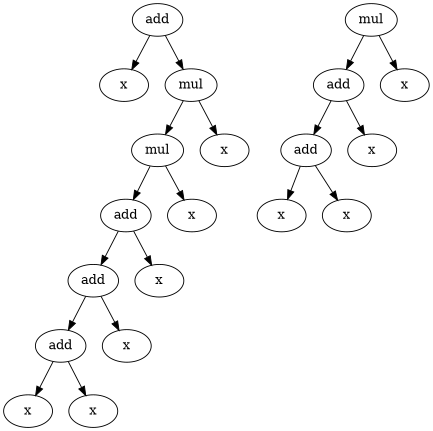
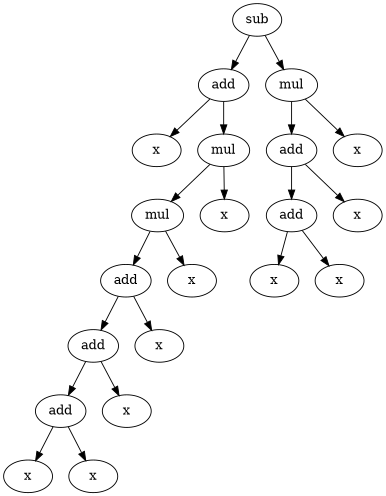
none -> (257, 20)
